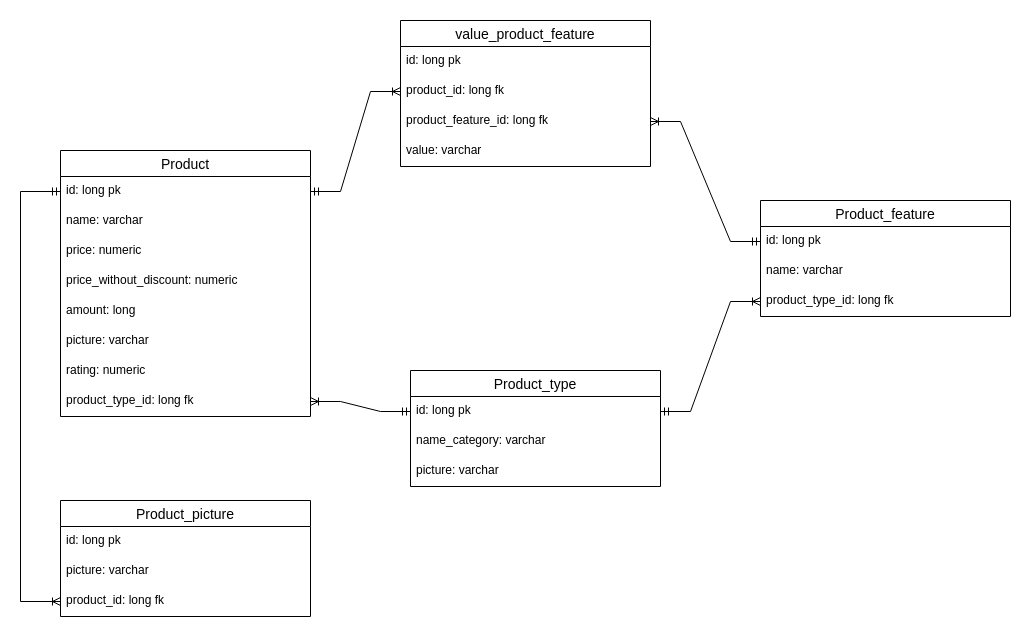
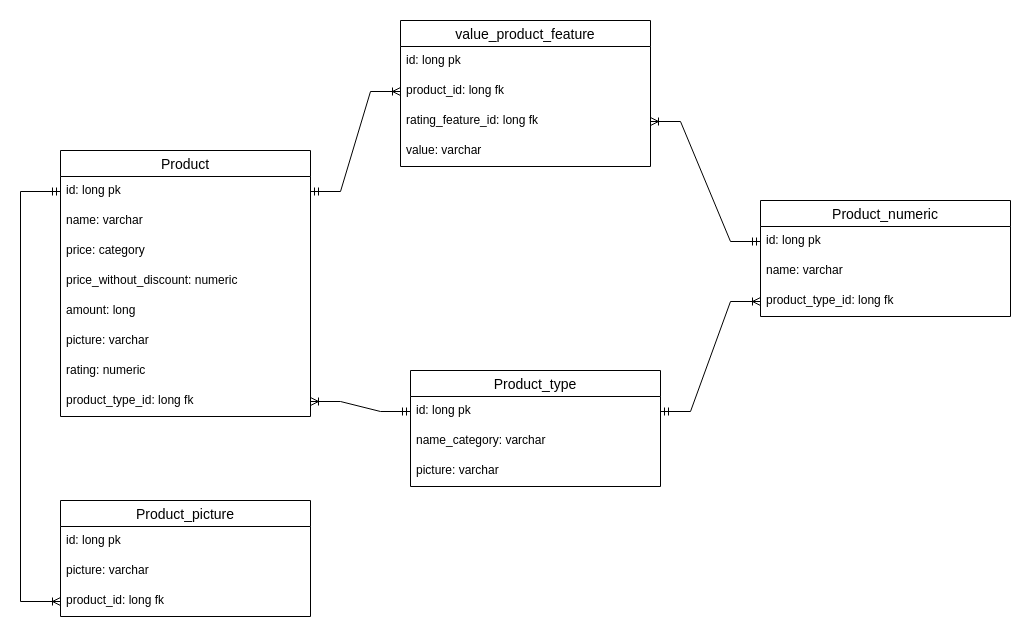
(489, 120) -> (484, 120)
(885, 214) -> (885, 214)
(107, 250) -> (112, 250)
